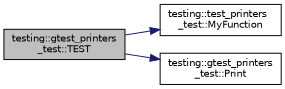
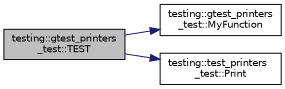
(221, 20) -> (221, 20)
(221, 69) -> (221, 69)
